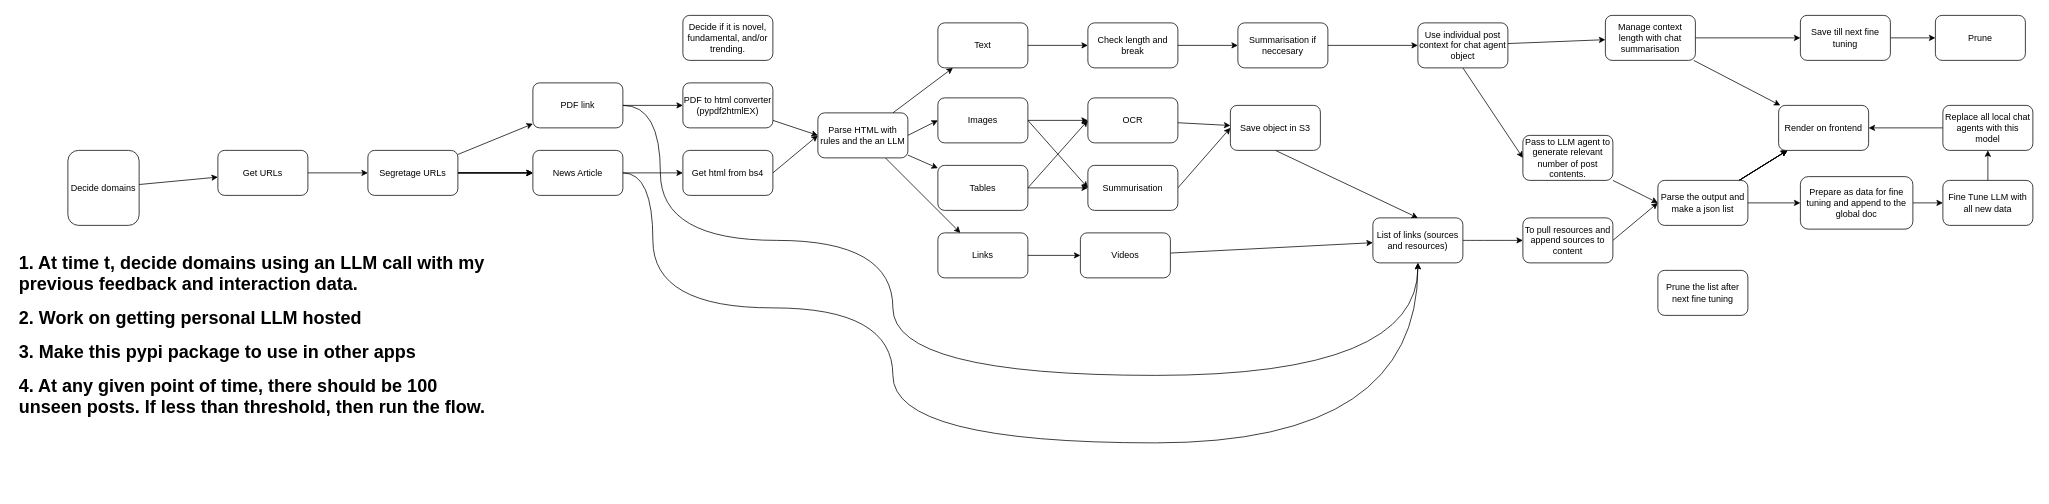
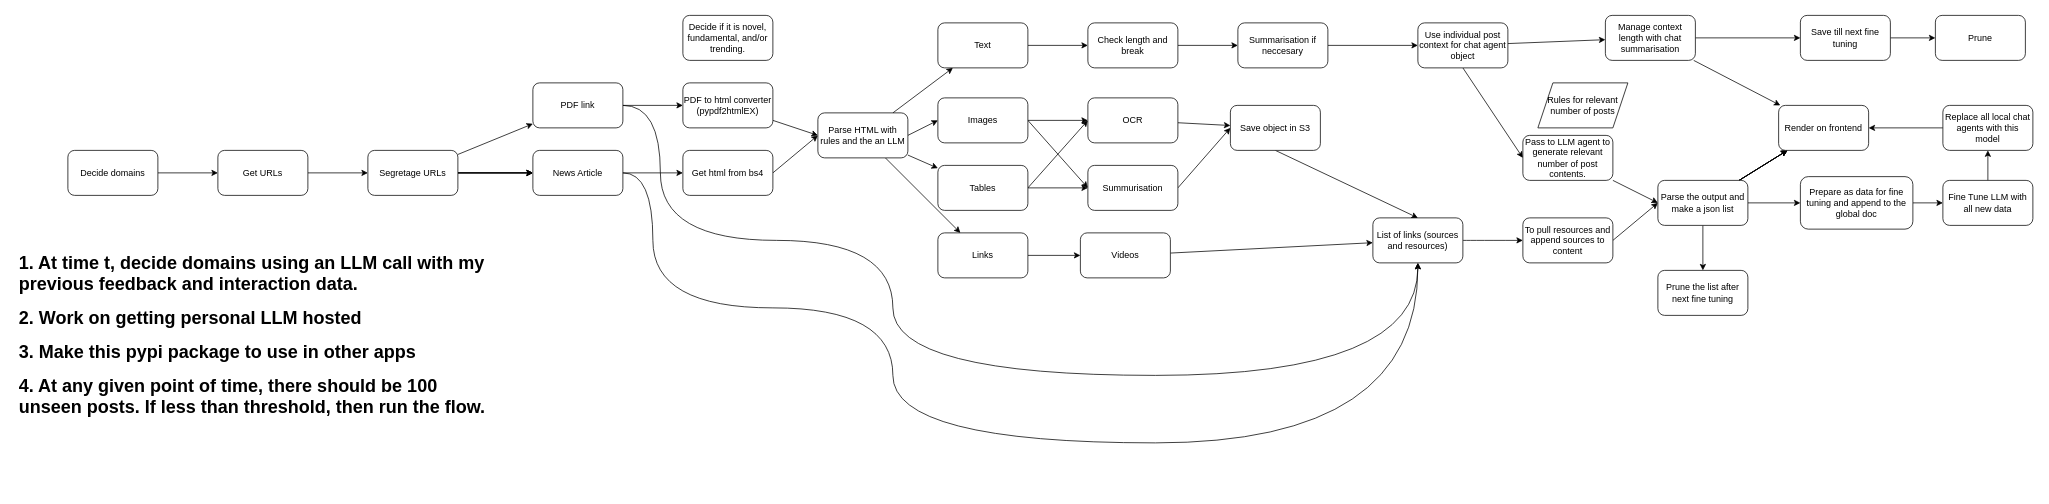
none -> (1583, 105)
(104, 188) -> (113, 173)
none -> (1703, 264)
